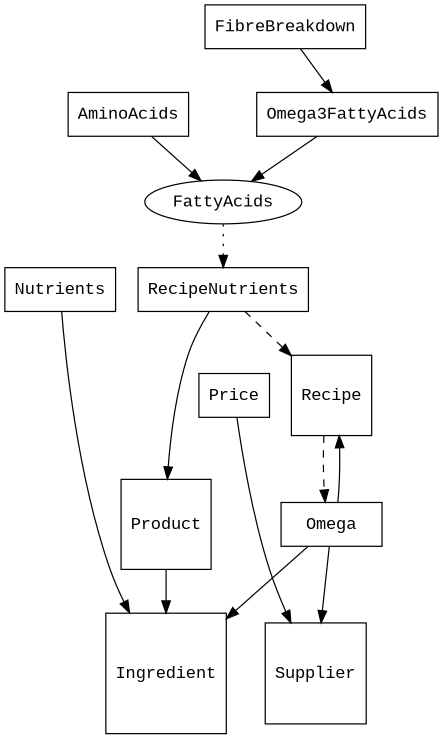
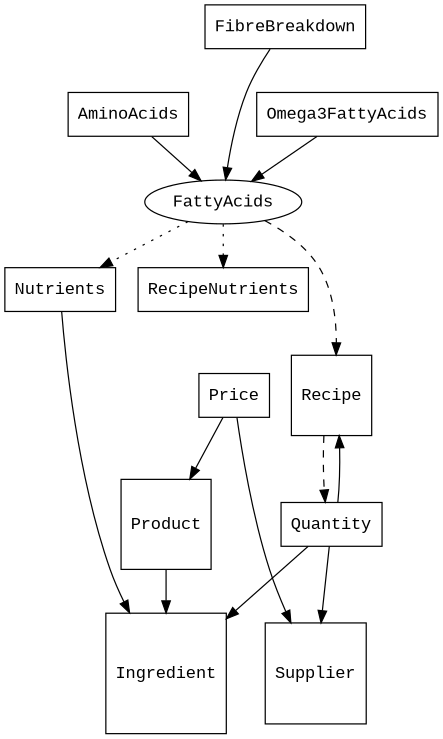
(313, 66) -> (242, 106)
none -> (150, 242)
(264, 329) -> (321, 270)
(180, 387) -> (209, 443)
(332, 524) -> (332, 524)
